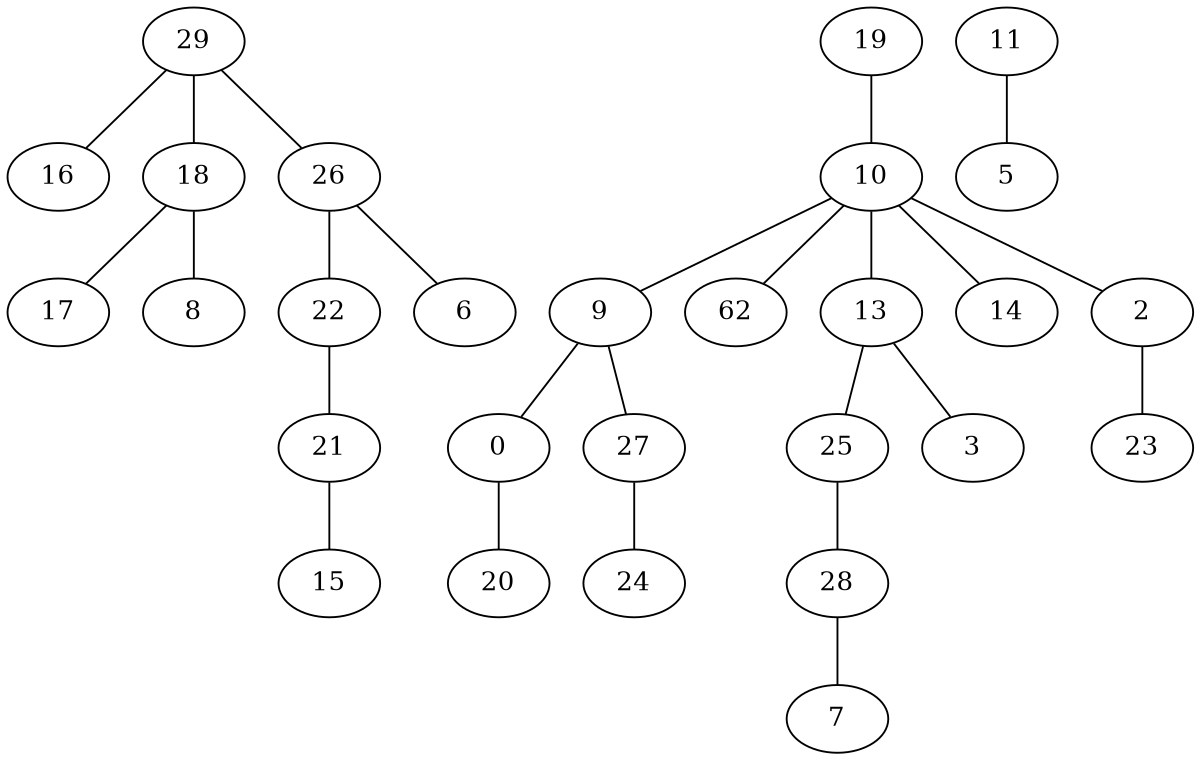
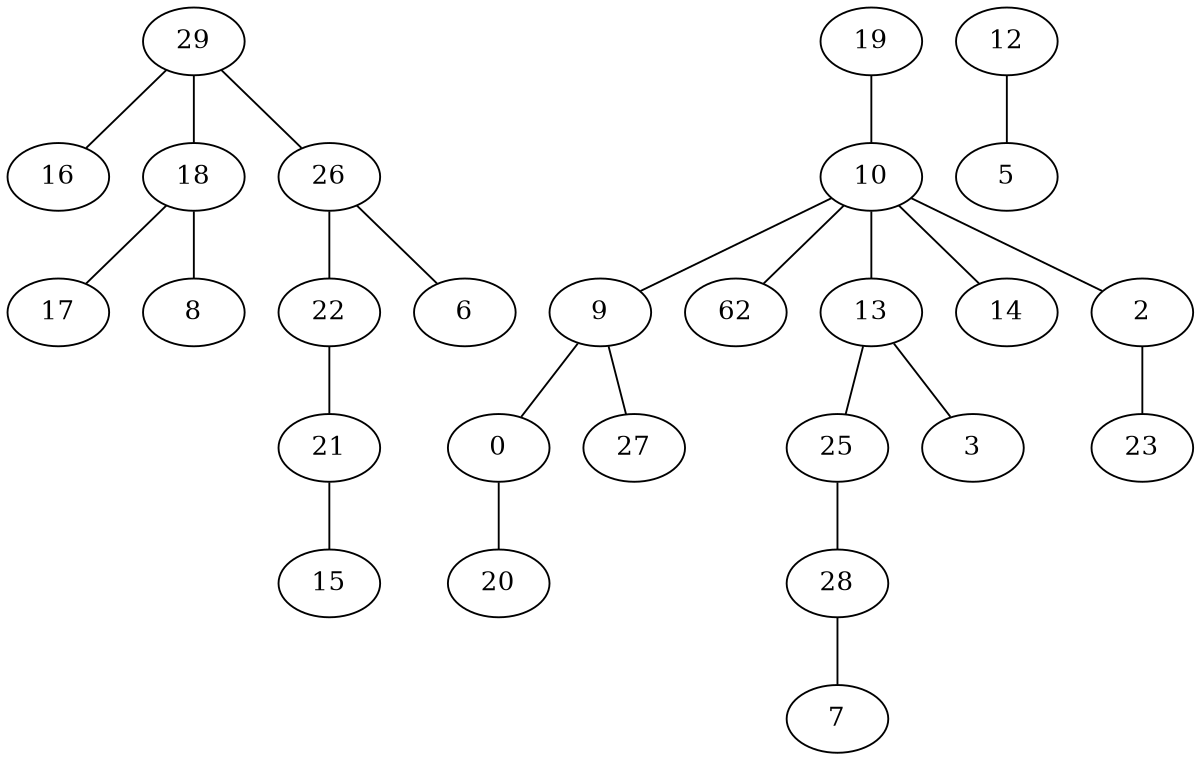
(1007, 41) -> (1007, 41)
(634, 583) -> none
